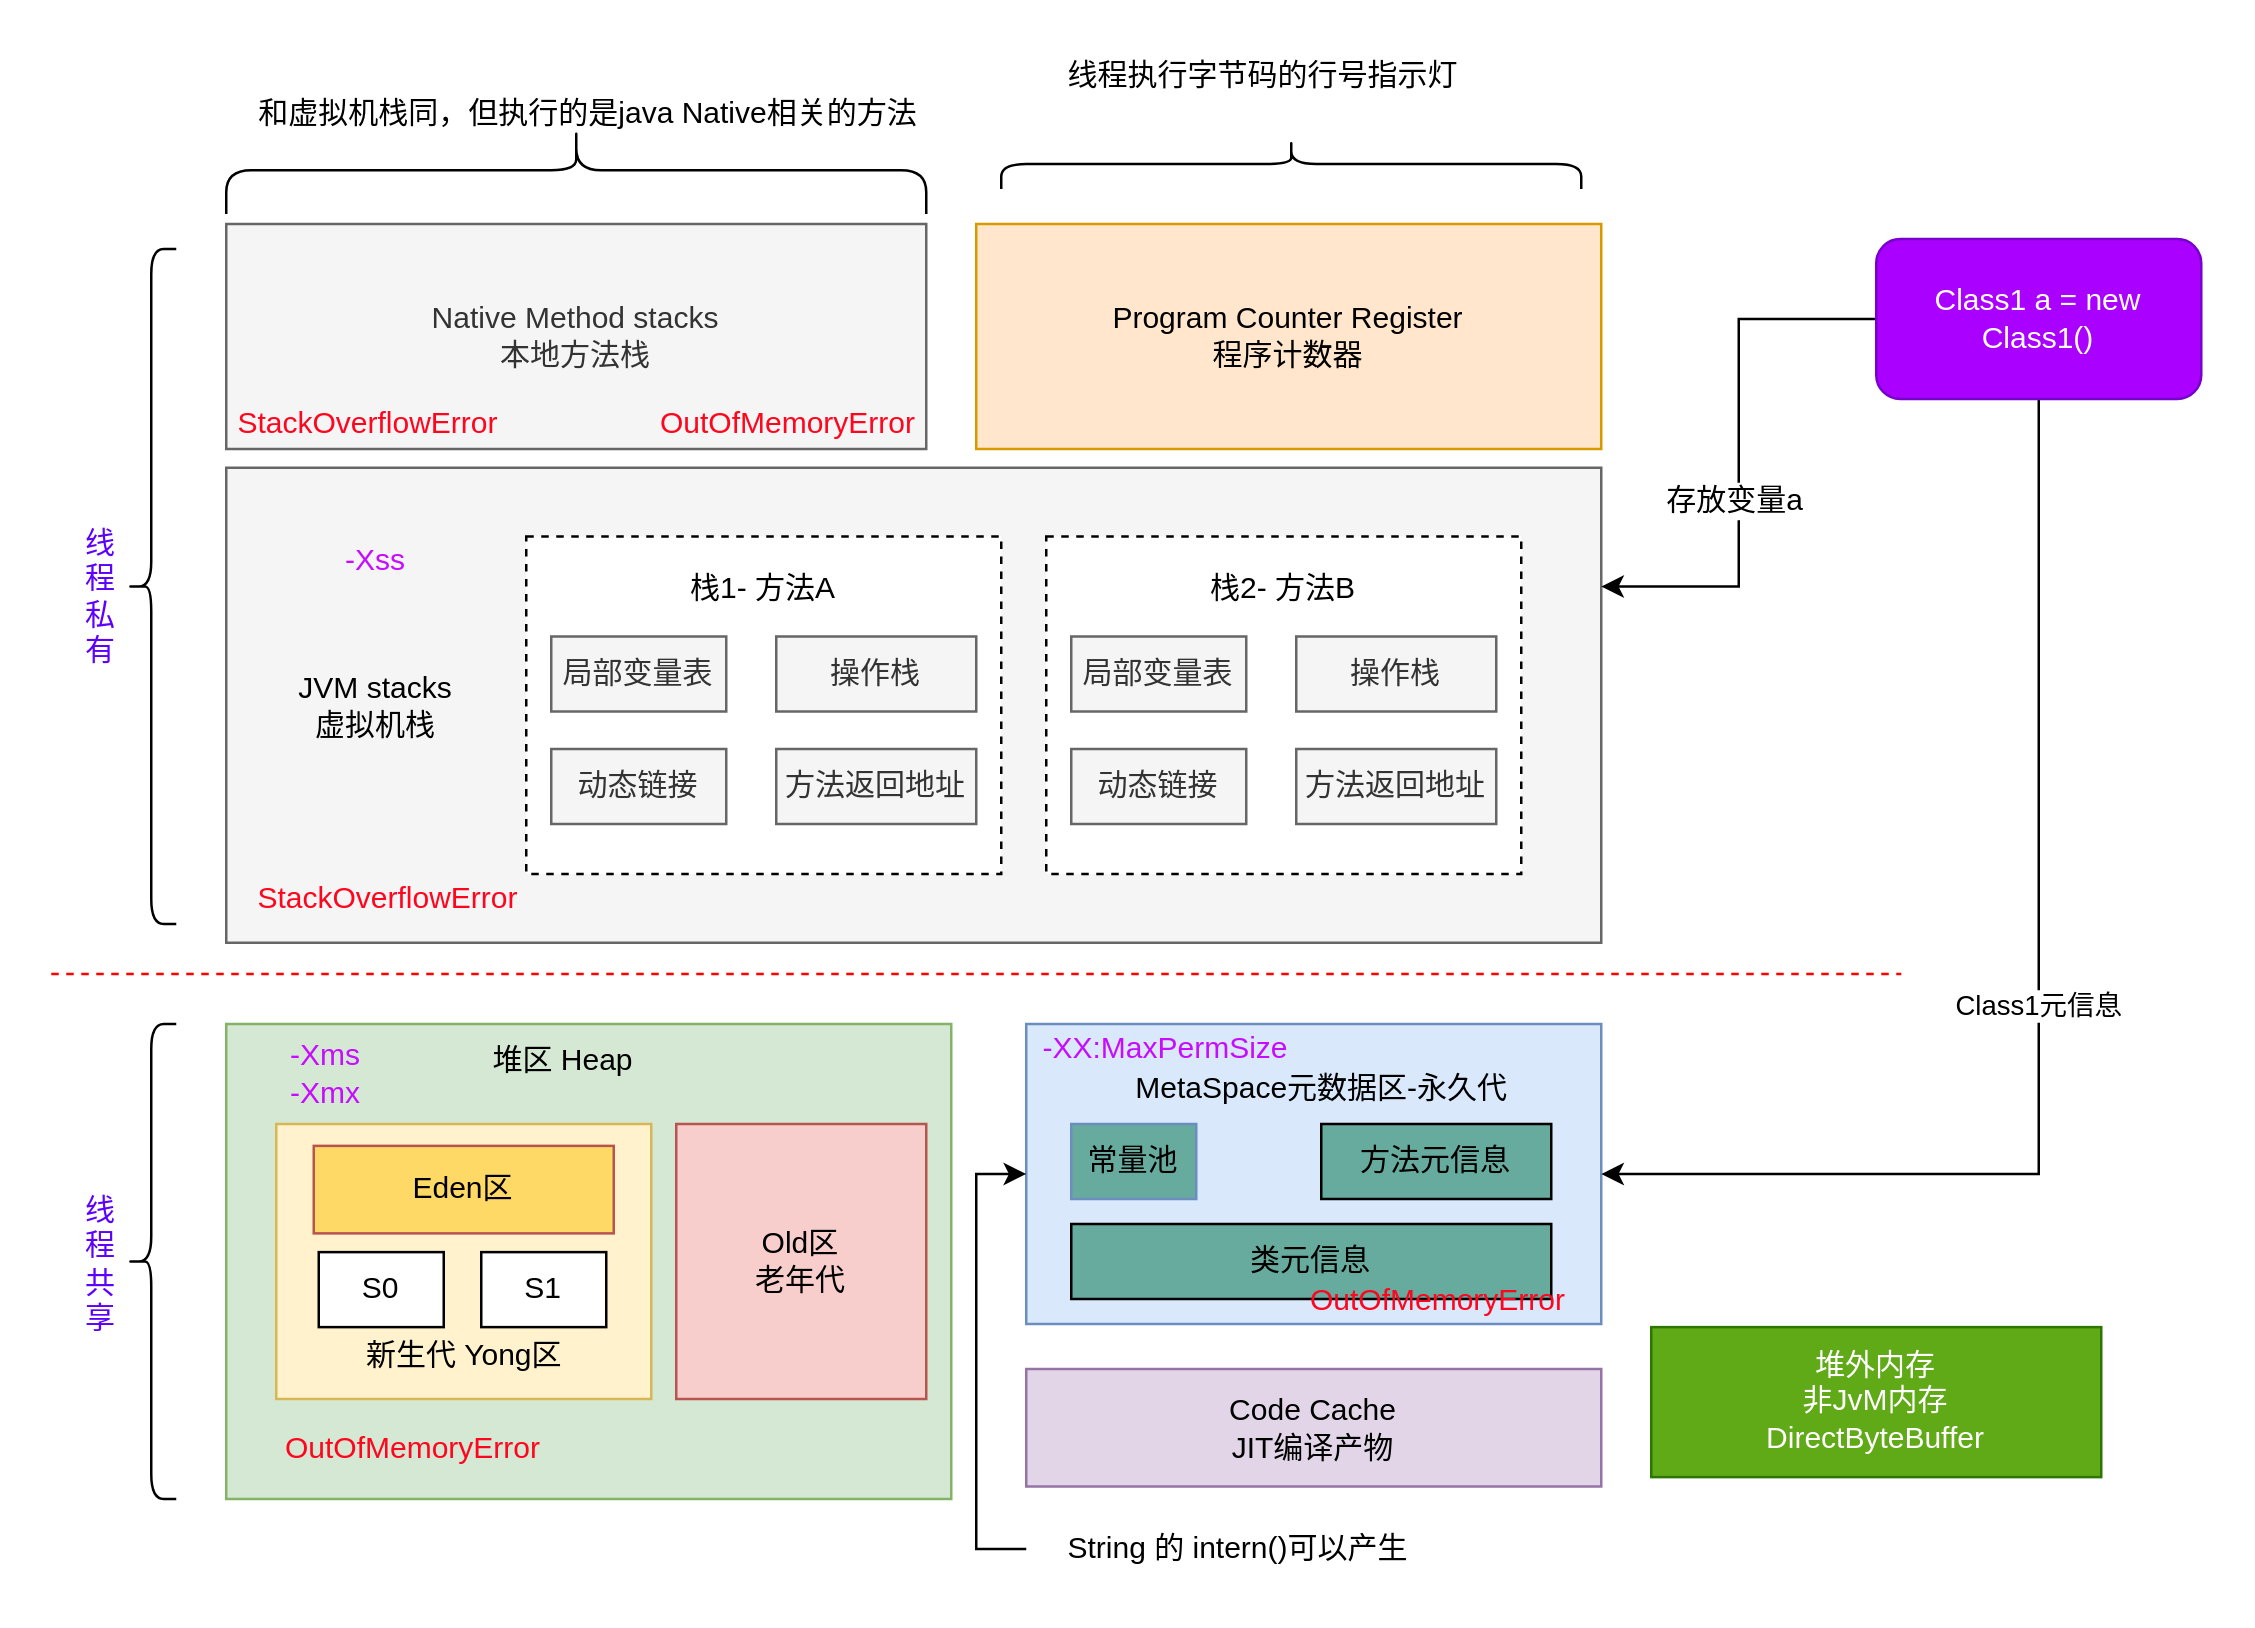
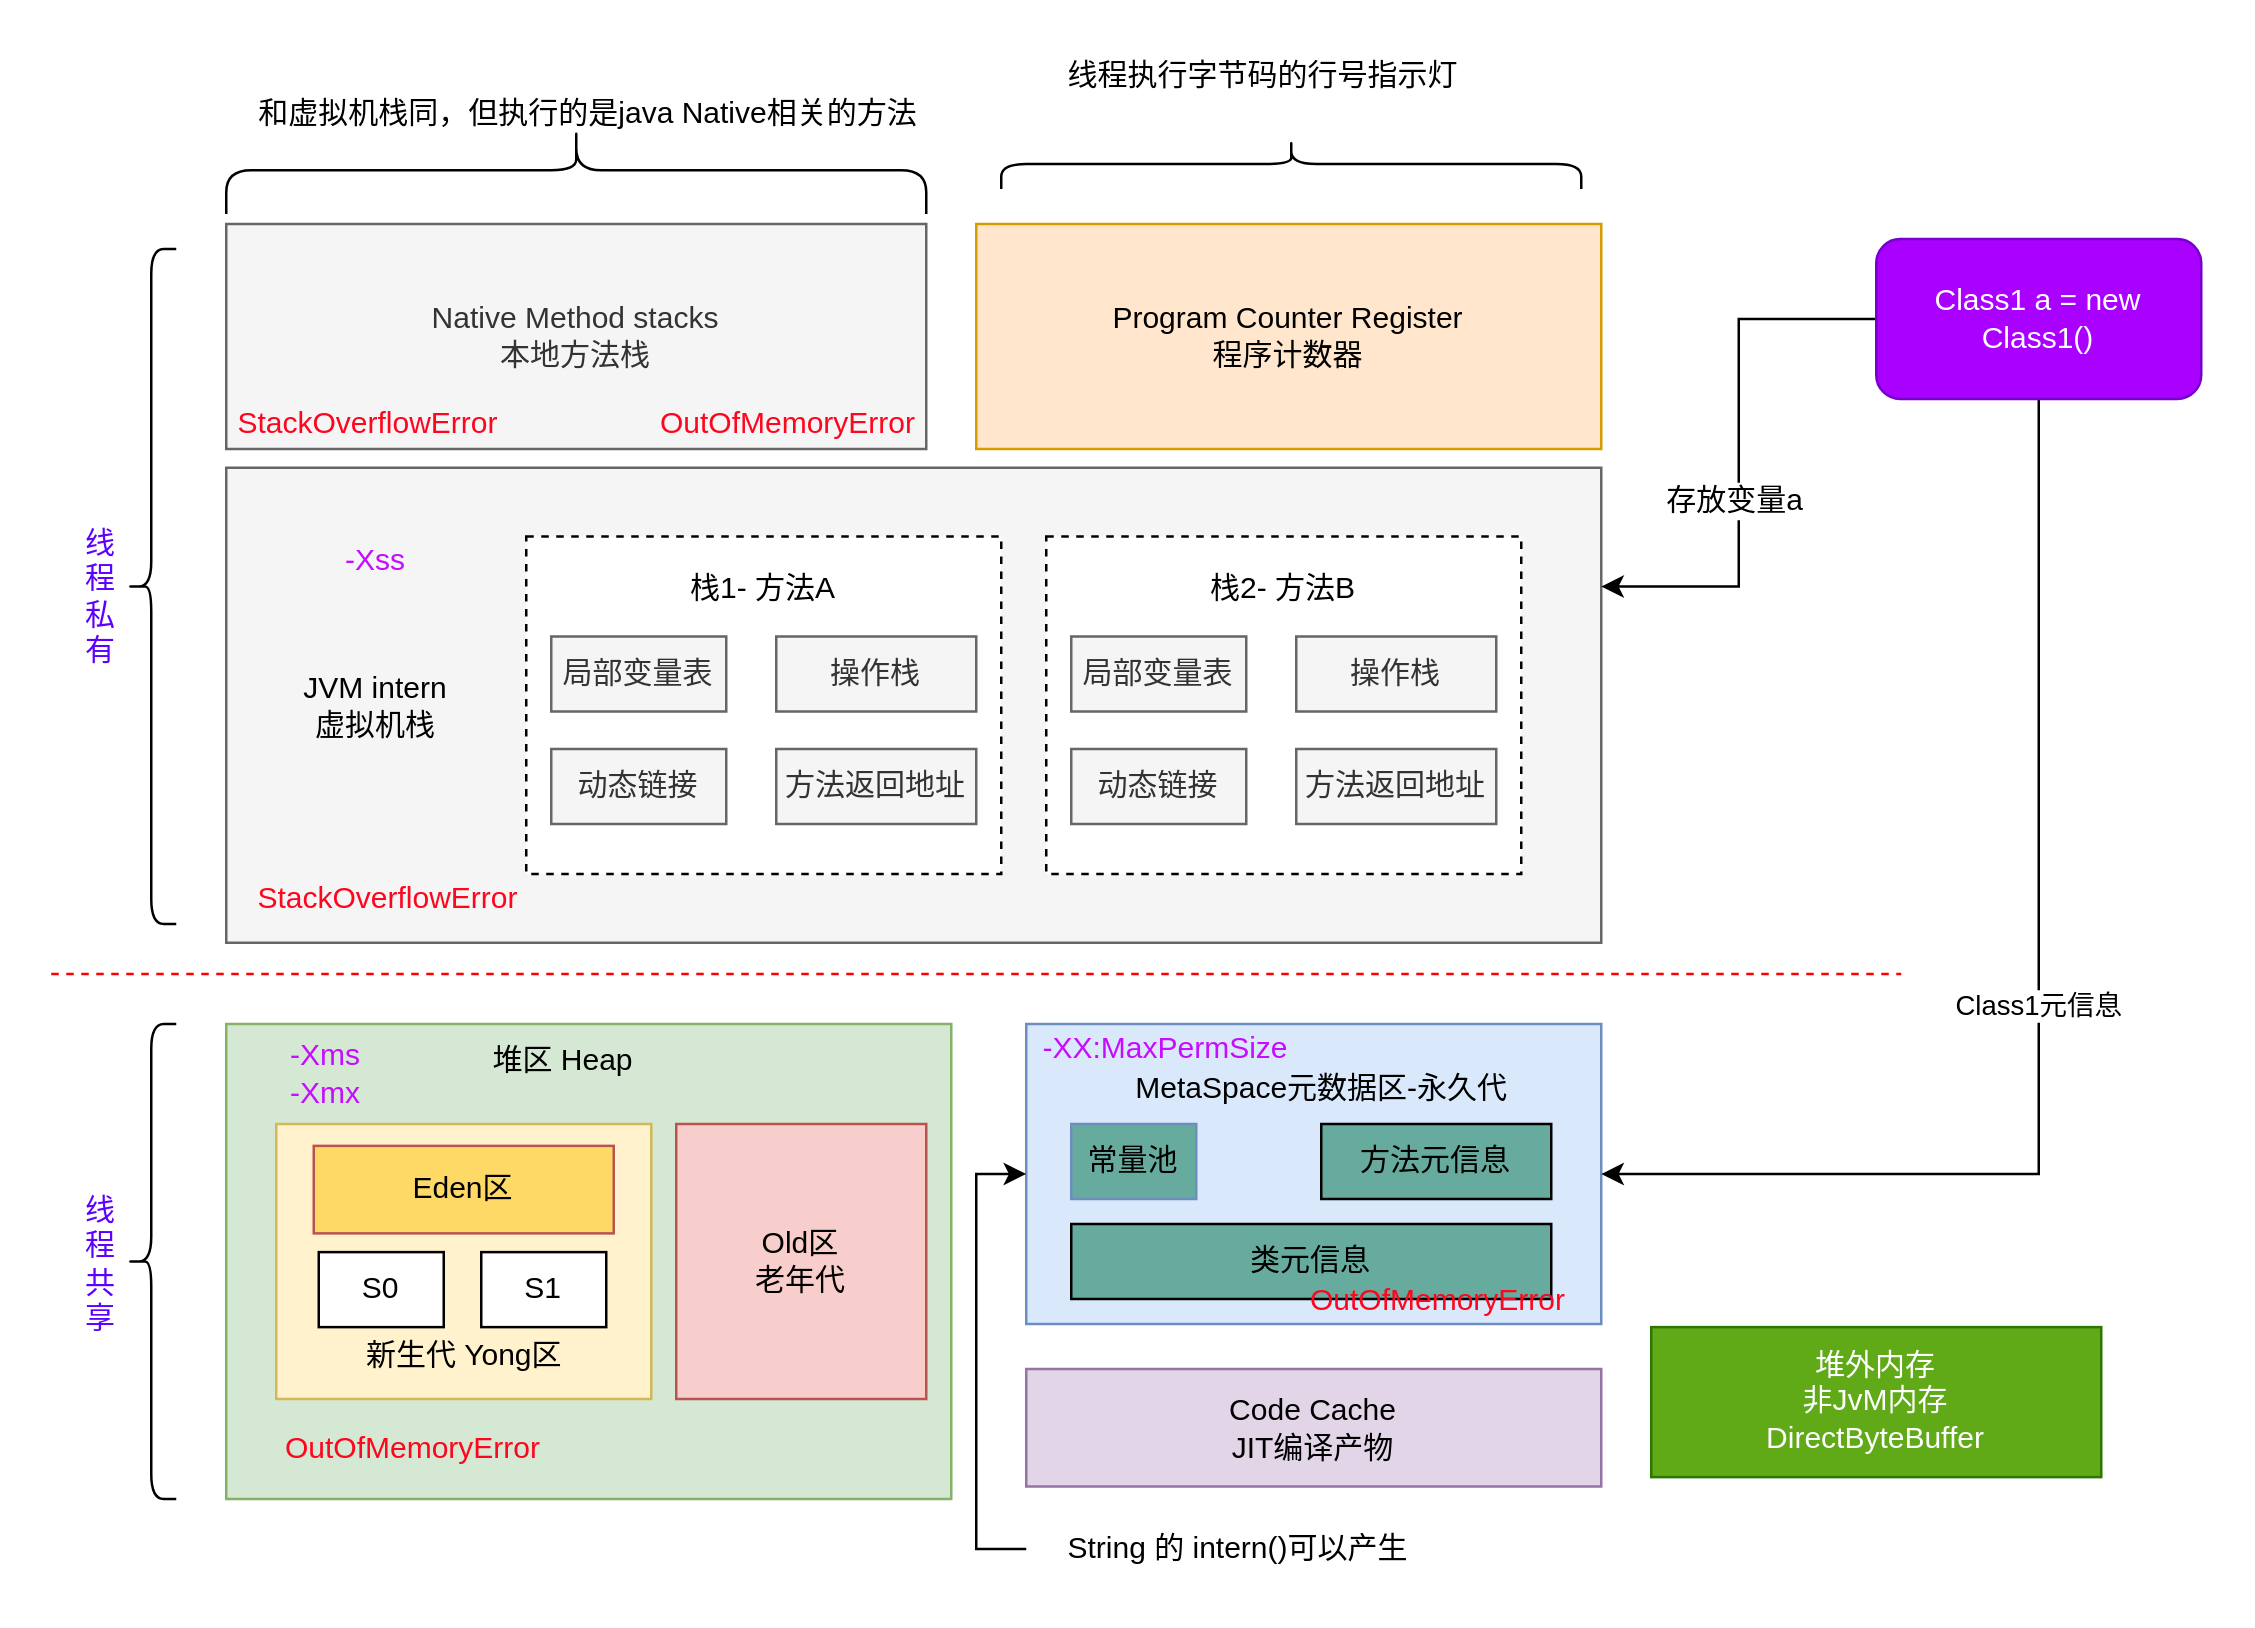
(376, 706) -> (376, 706)
